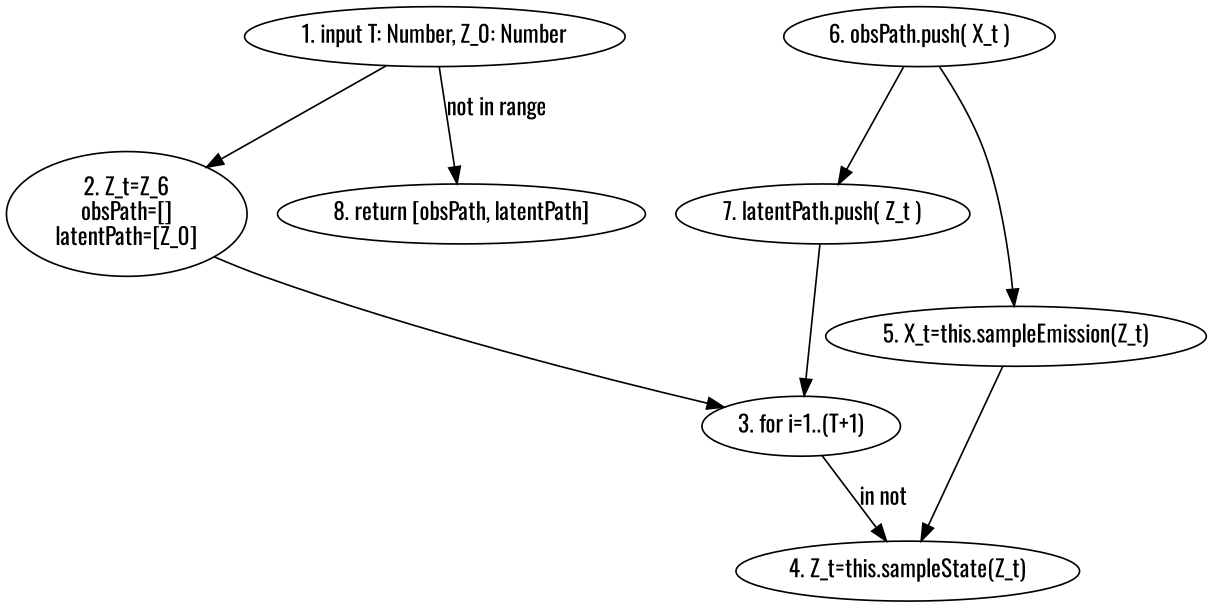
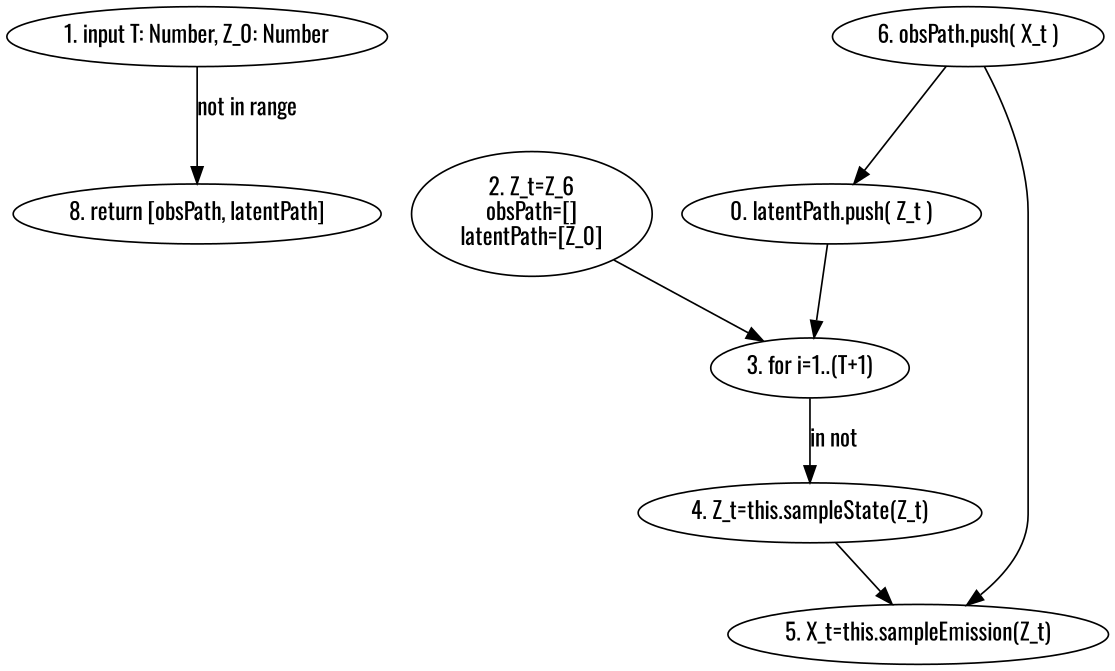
(304, 112) -> none
(823, 214) -> (832, 214)
(966, 446) -> (858, 567)
